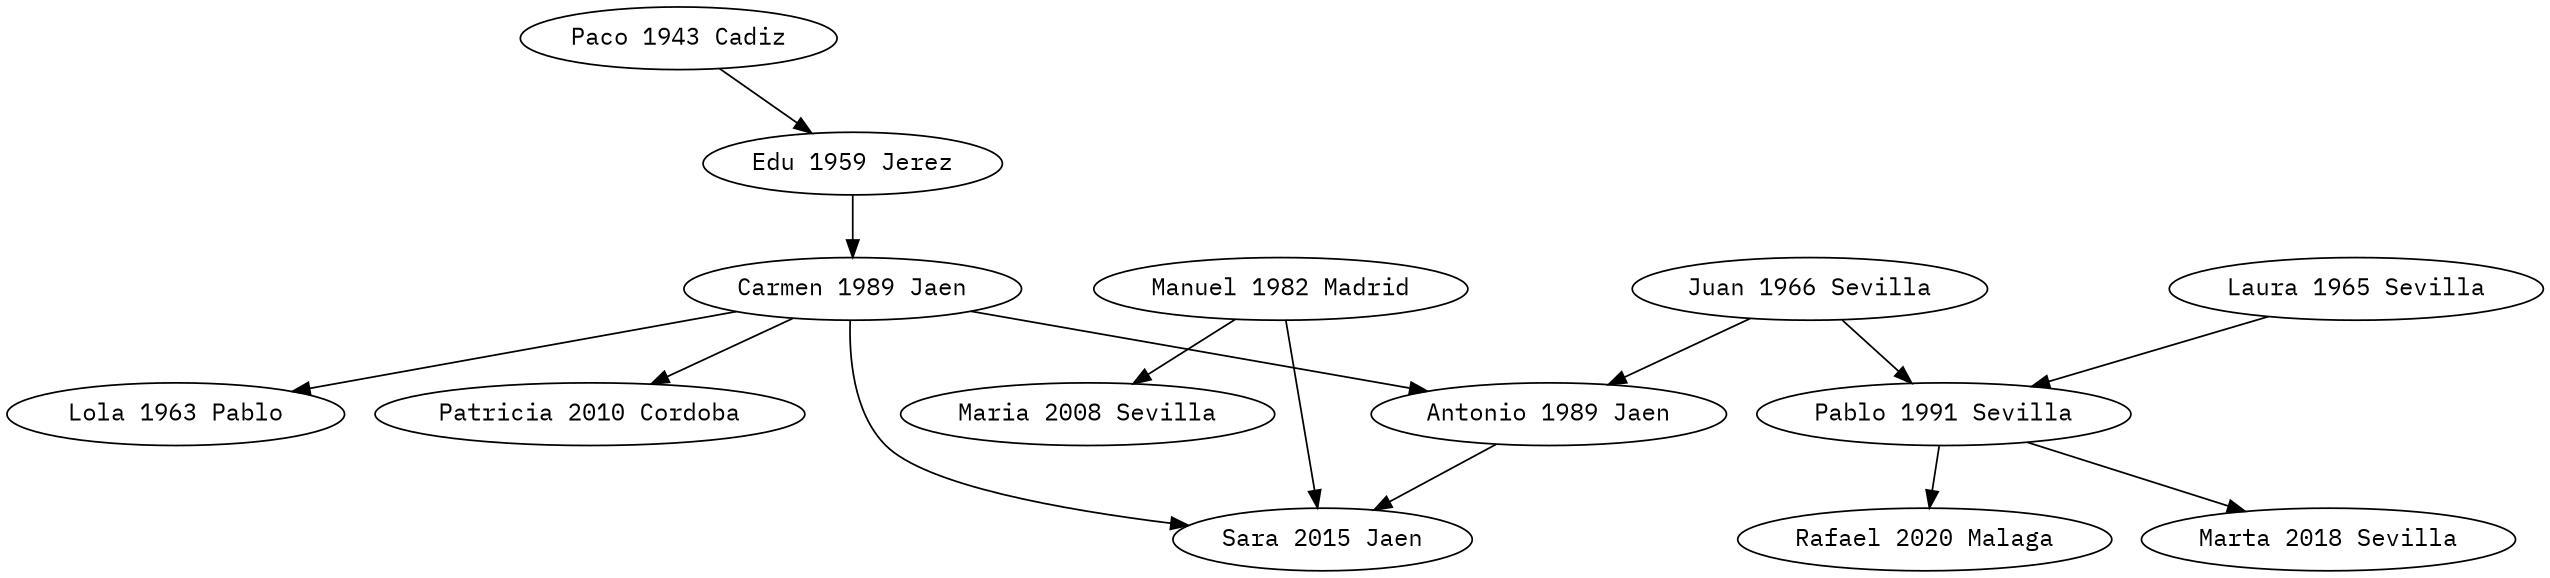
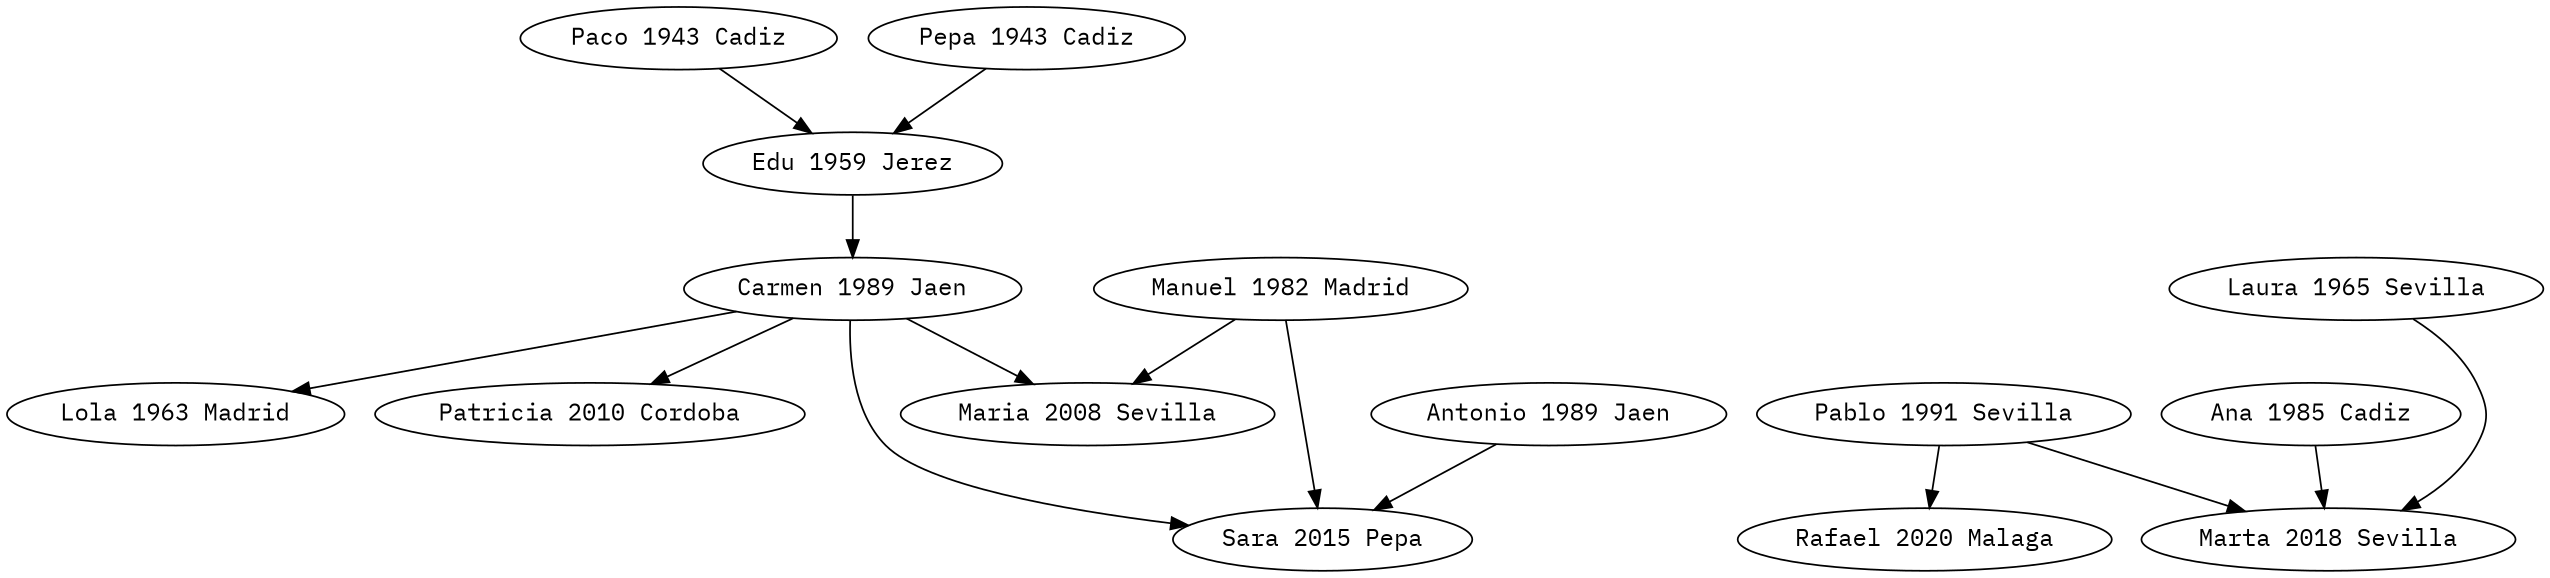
none -> (1027, 38)
(1810, 289) -> none
(1168, 346) -> (962, 347)
(2158, 349) -> (2486, 410)
(176, 414) -> (176, 414)
none -> (2311, 414)
(1323, 539) -> (1323, 539)
